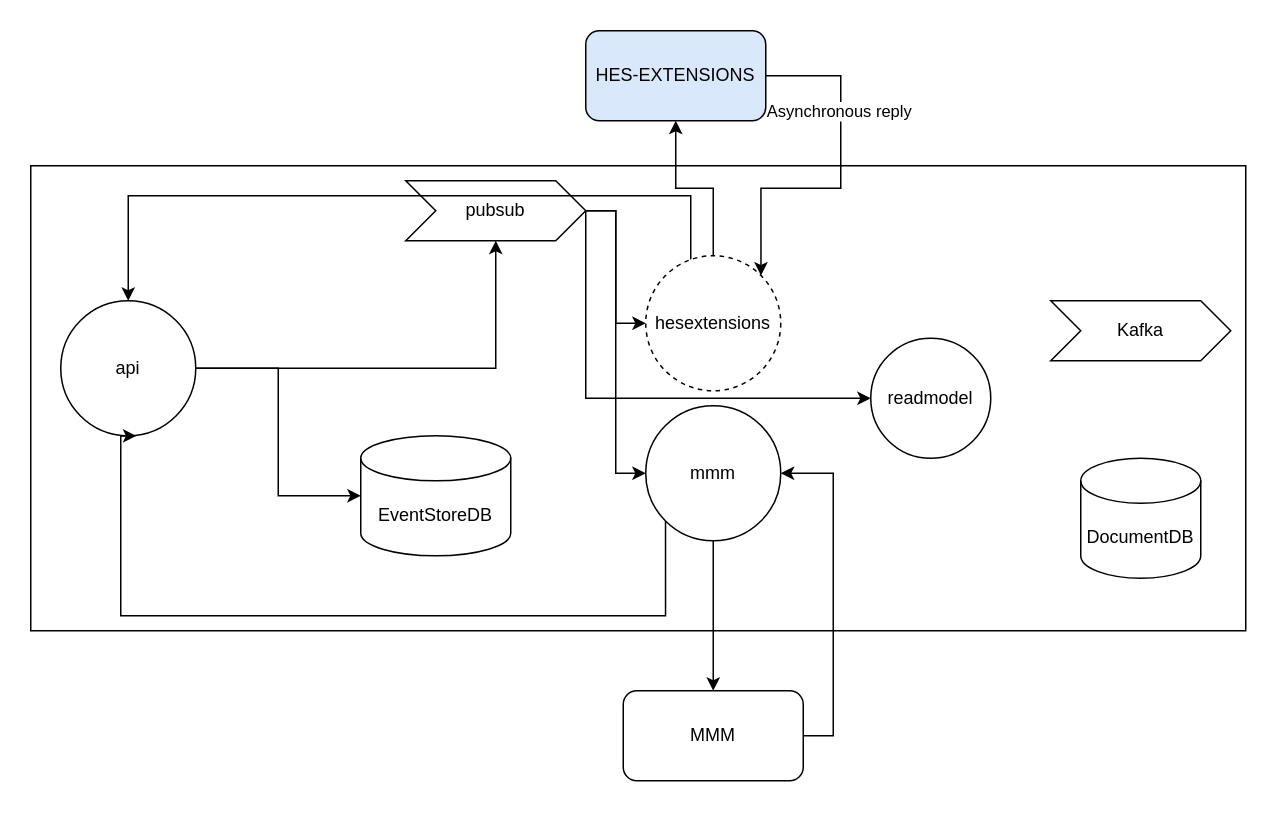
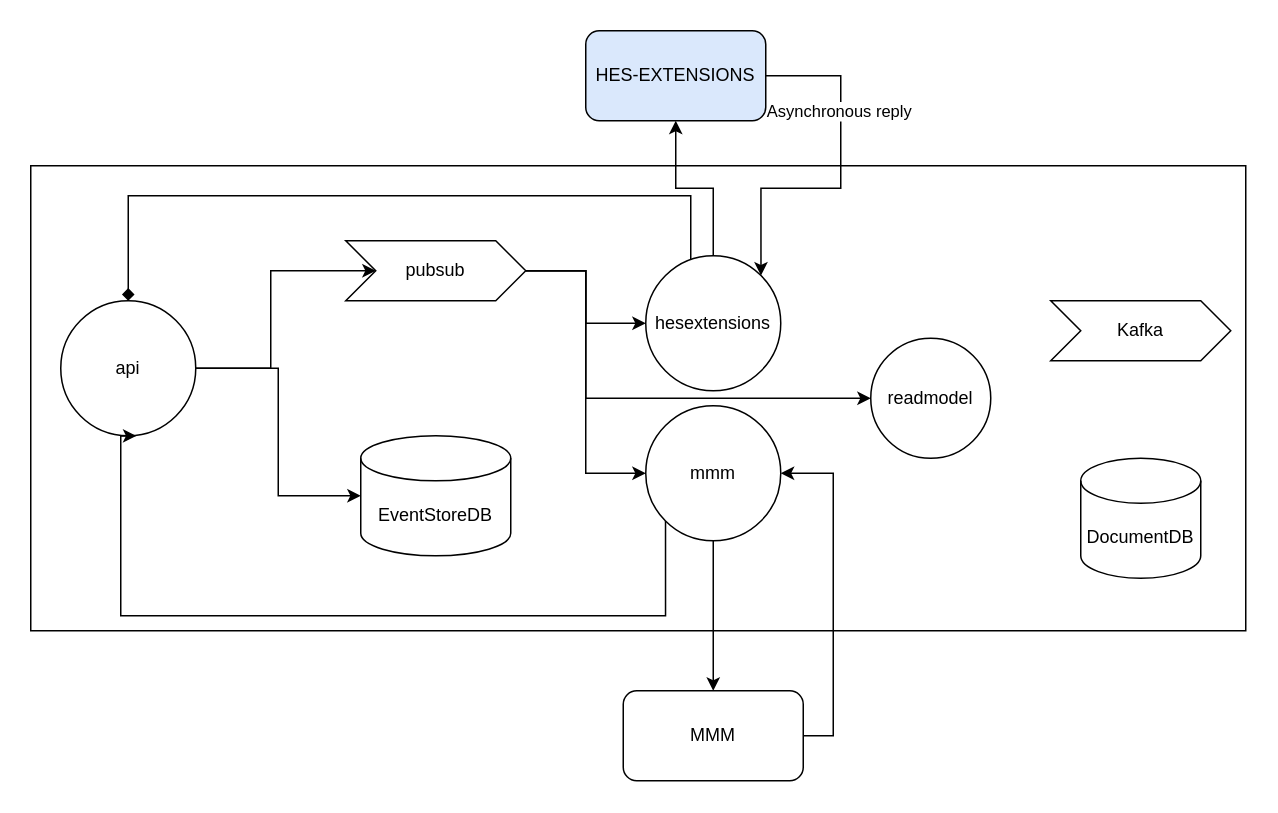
(496, 211) -> (436, 271)
(128, 289) -> (128, 288)
(713, 323) -> (713, 323)
